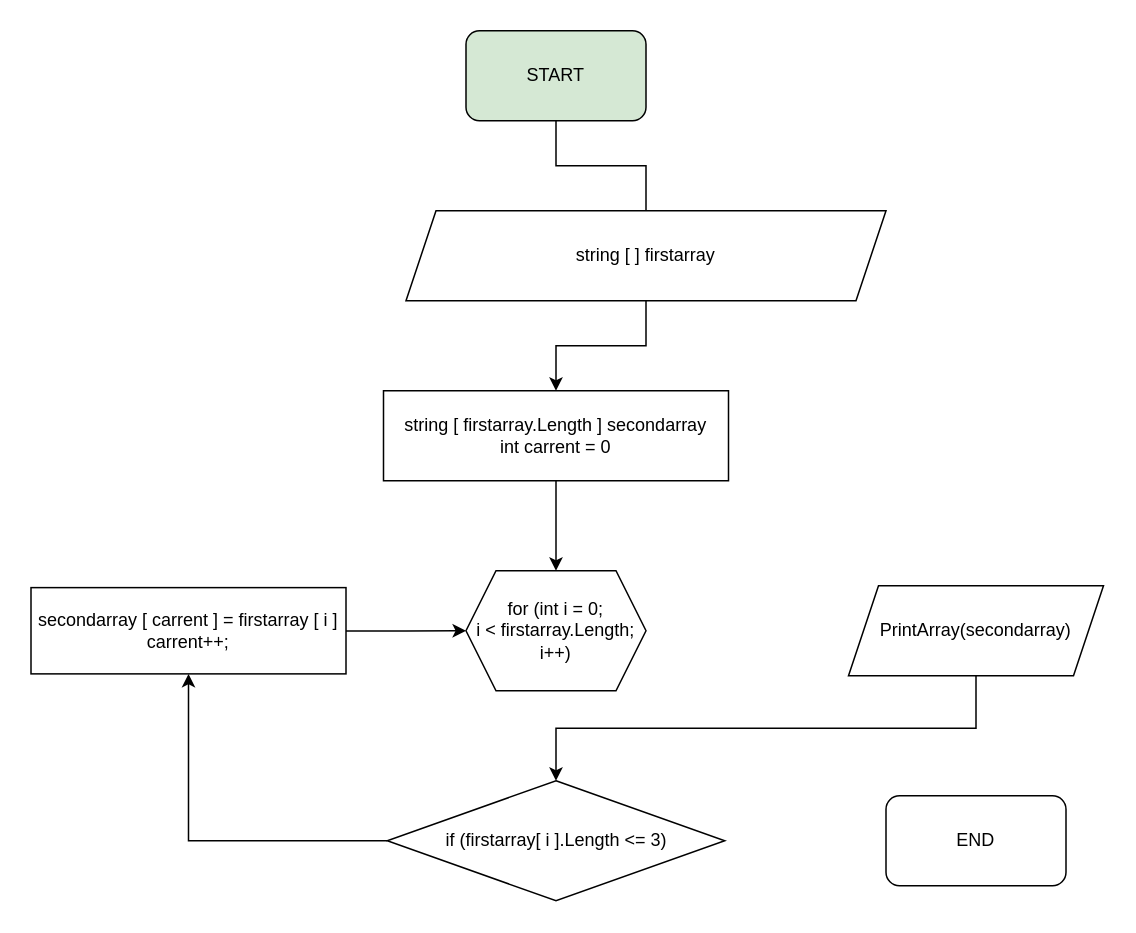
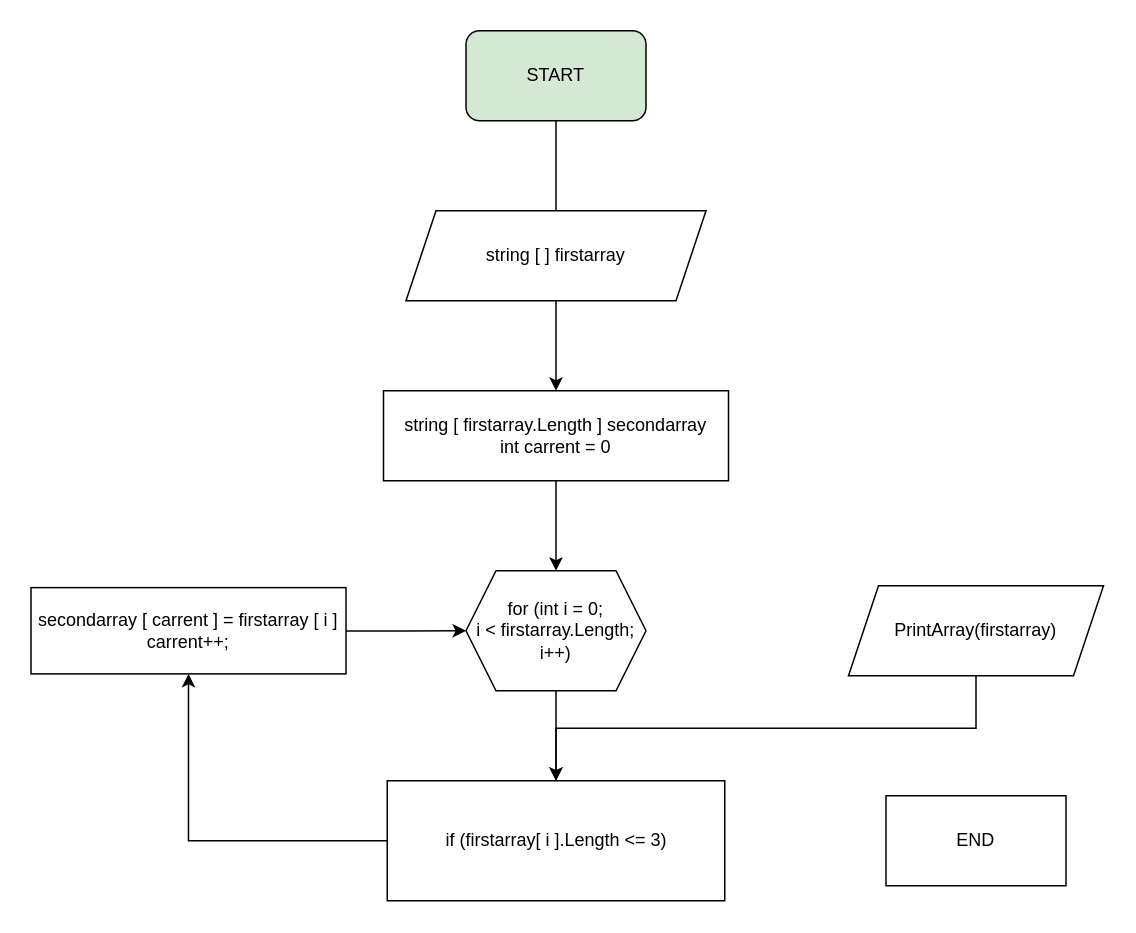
(646, 256) -> (556, 256)
(976, 631) -> (976, 631)
none -> (556, 708)
(556, 841) -> (556, 841)
(976, 841) -> (976, 841)
